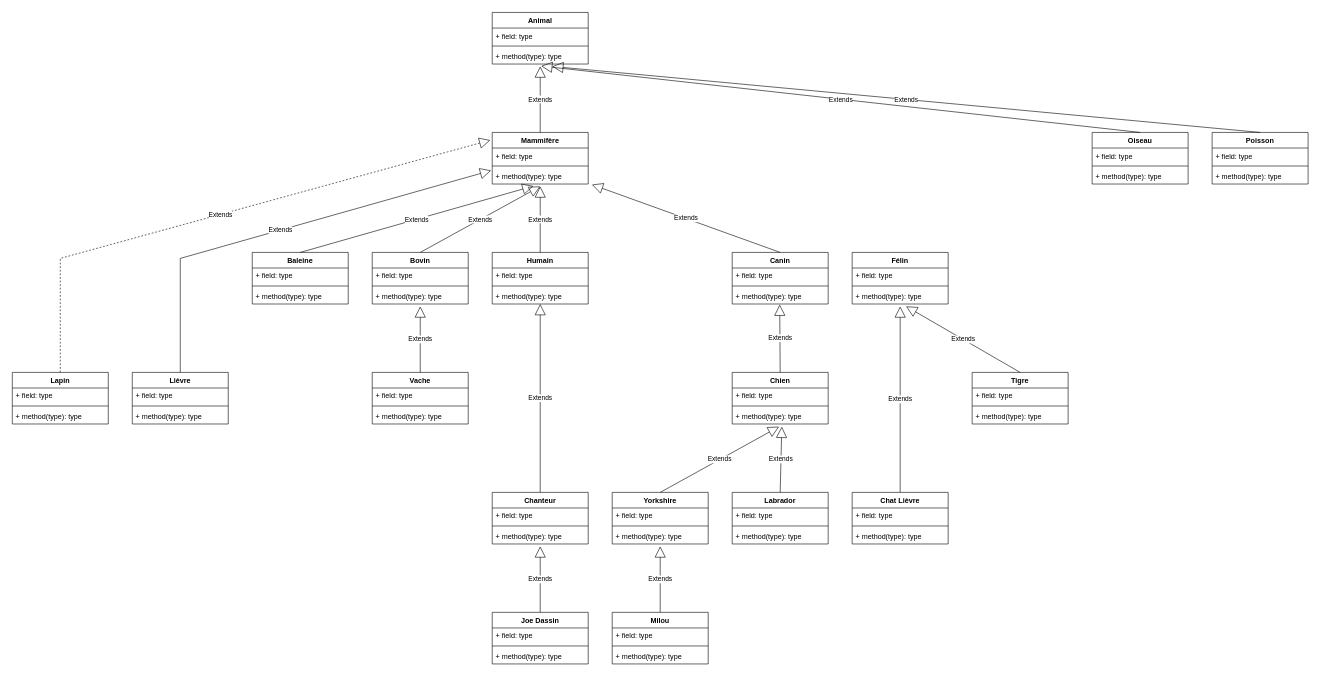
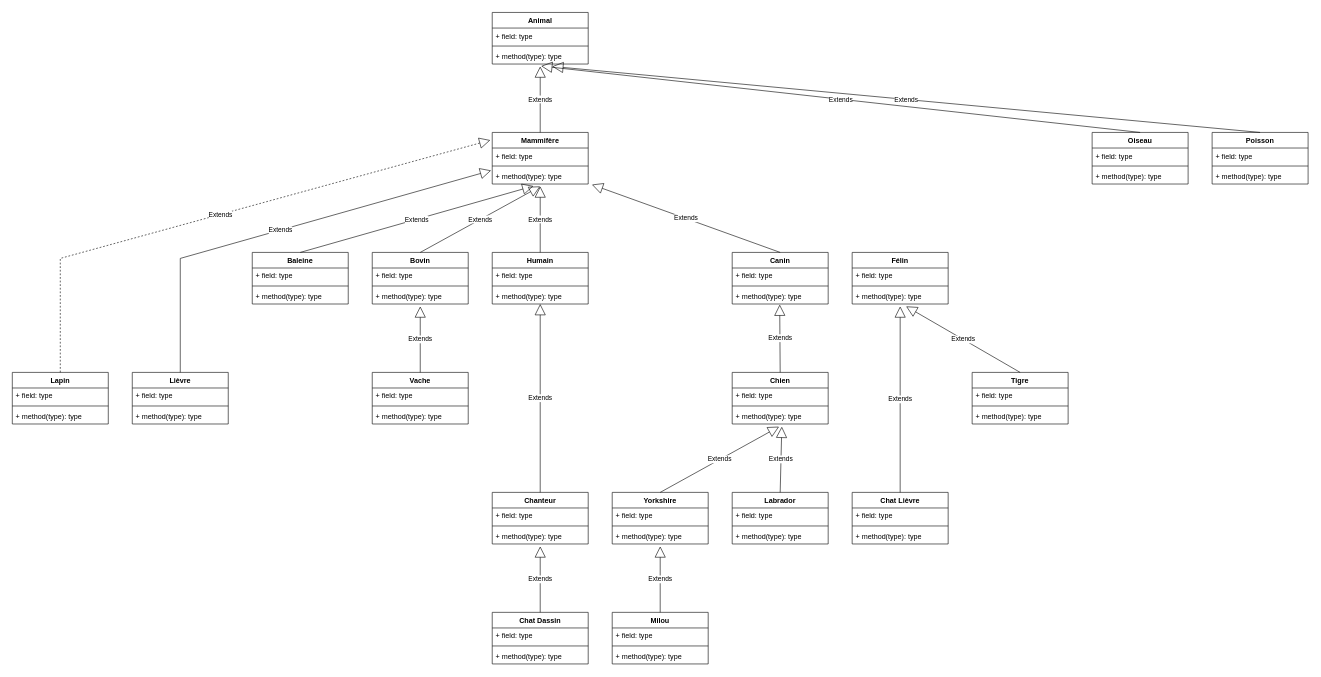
(540, 620) -> (540, 620)
